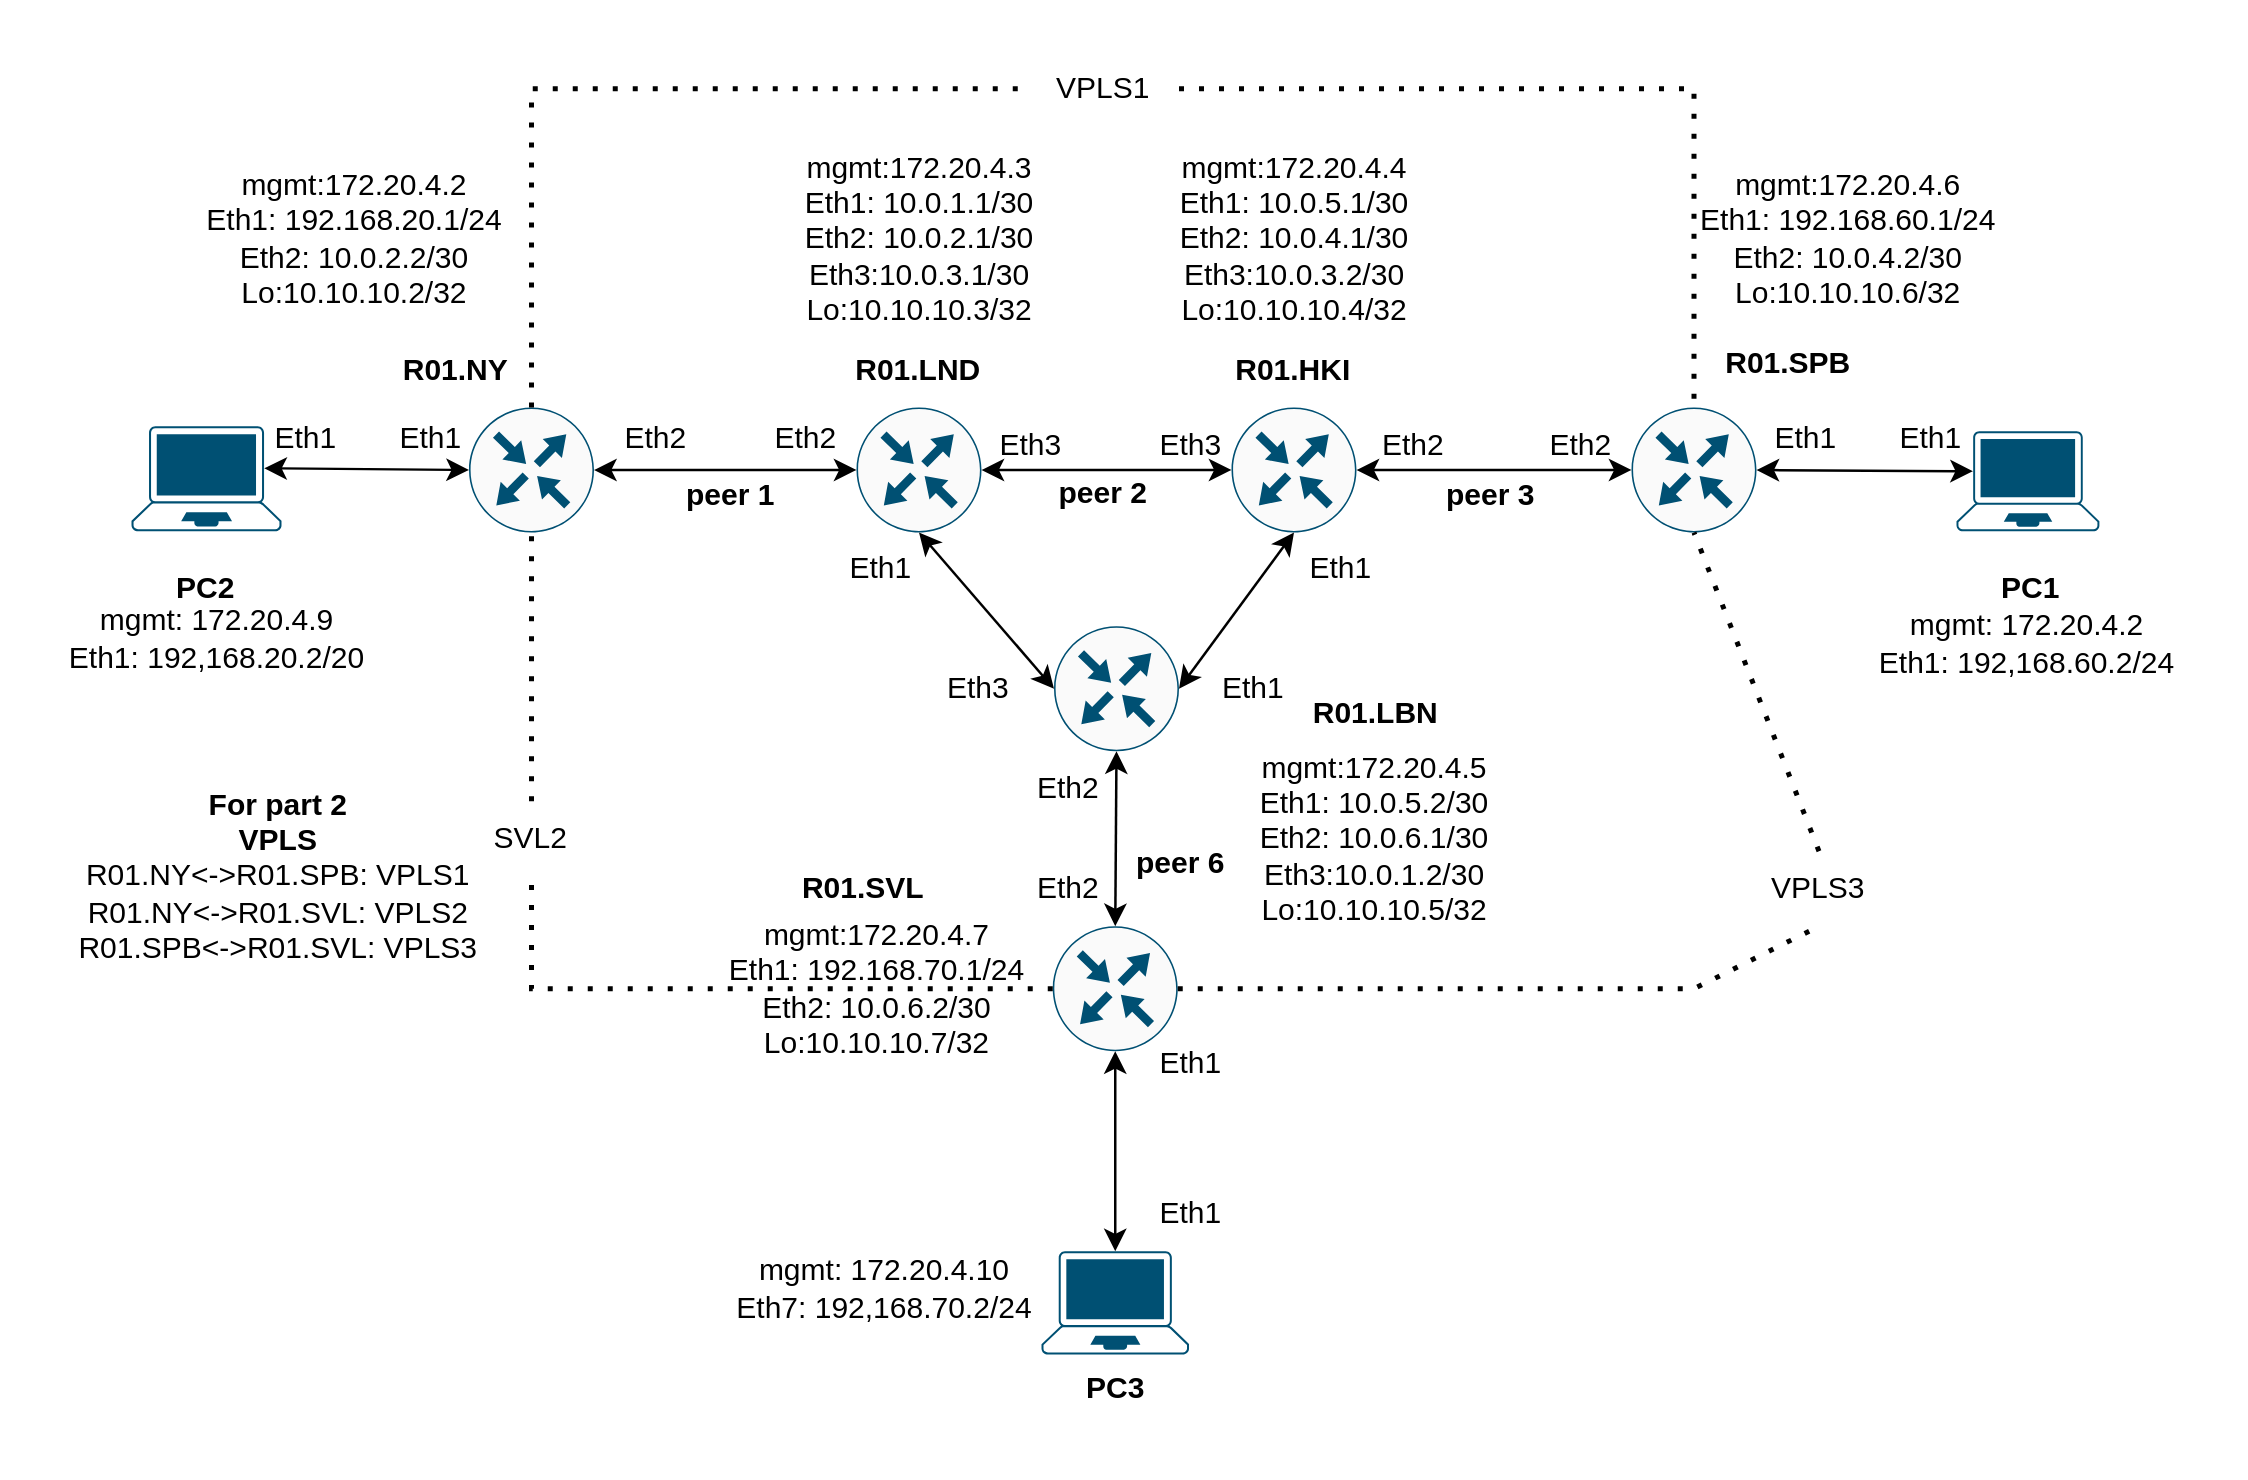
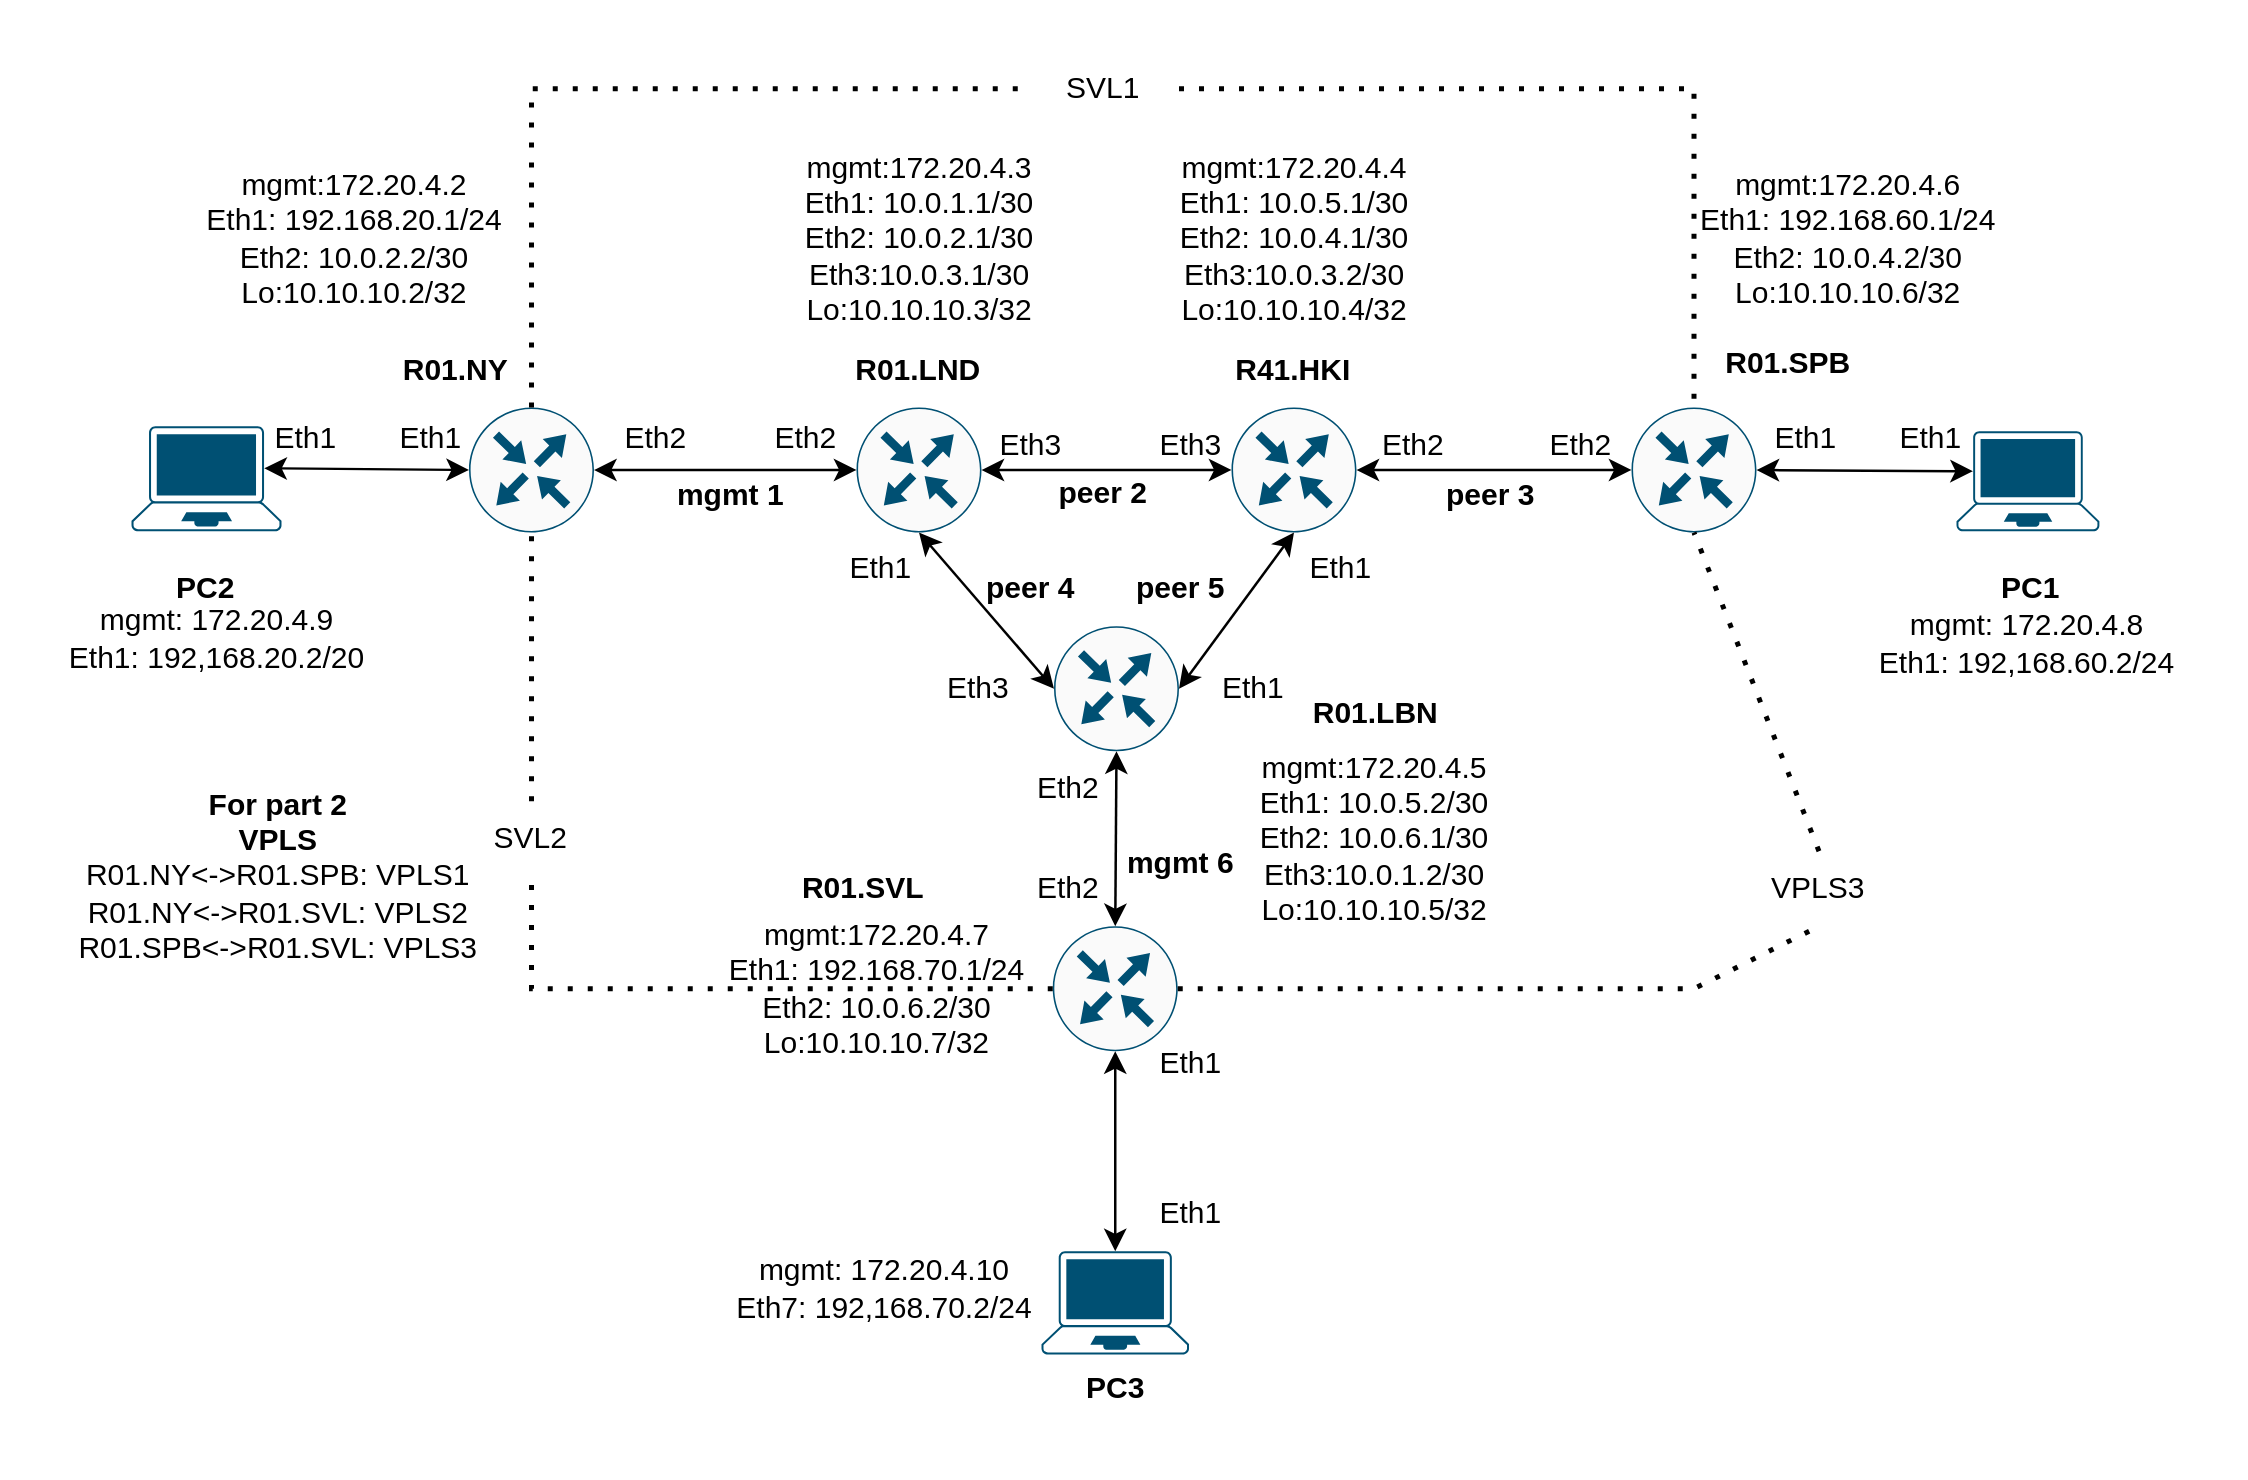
(1104, 89) -> (1104, 89)
(1294, 371) -> (1294, 371)
(731, 496) -> (731, 496)
none -> (1031, 589)
none -> (1181, 589)
(2028, 644) -> (2028, 644)
(1181, 864) -> (1181, 864)
